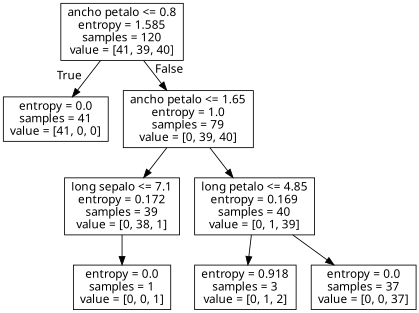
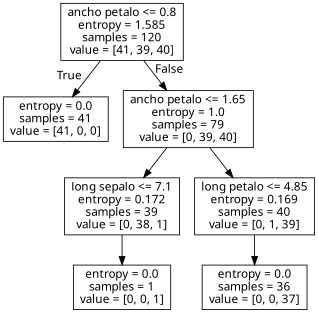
(245, 287) -> none
(364, 287) -> (255, 287)
